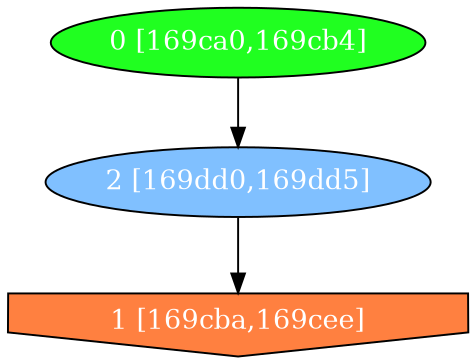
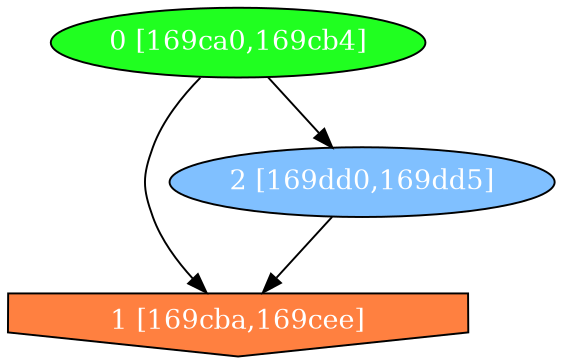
none -> (145, 177)
